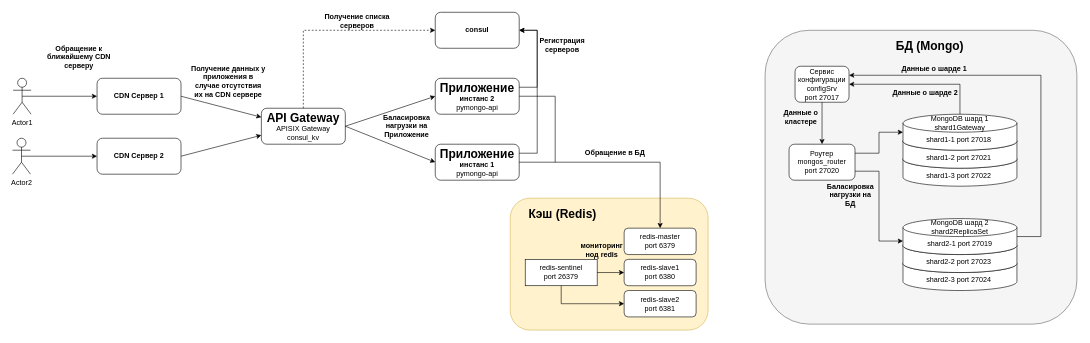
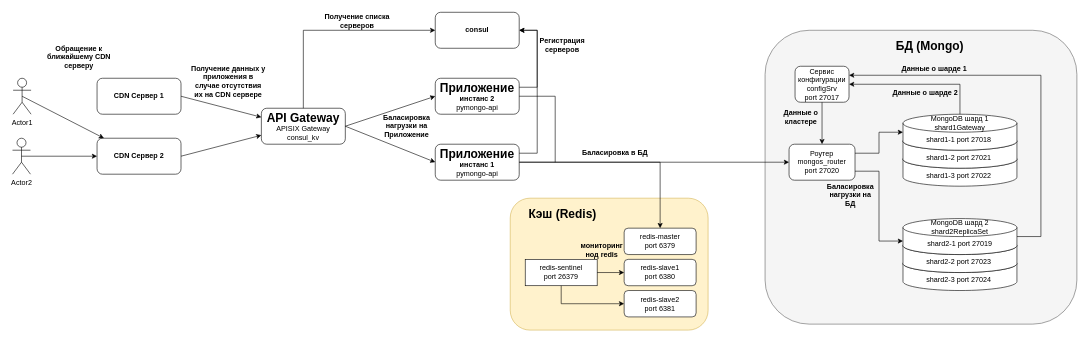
(328, 30) -> (328, 30)
(23, 96) -> (65, 118)
(615, 153) -> (615, 153)
none -> (783, 162)
